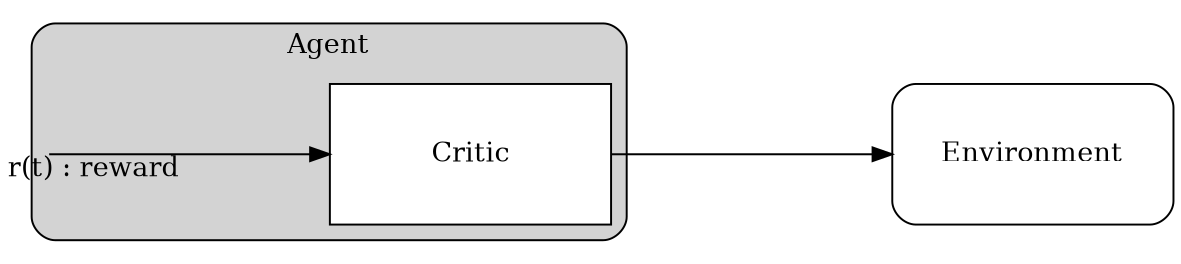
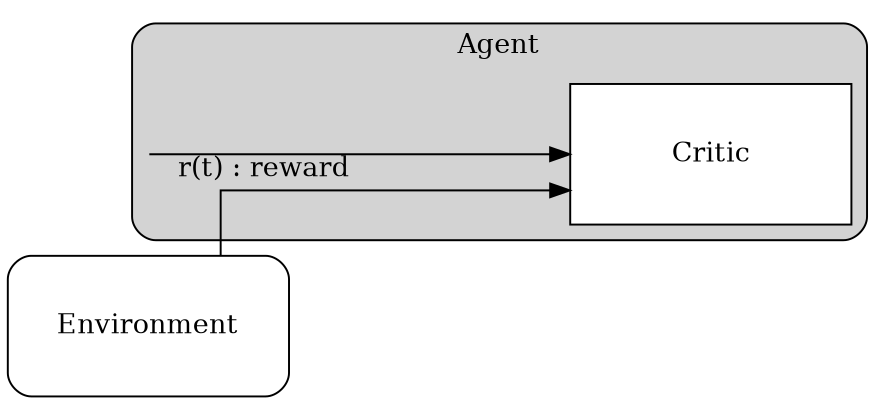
(742, 154) -> (353, 190)
